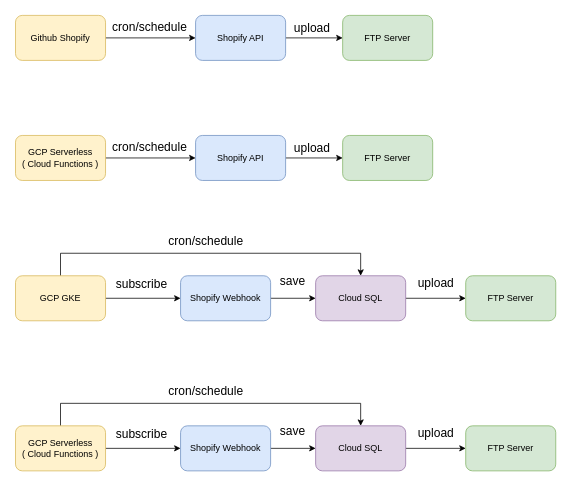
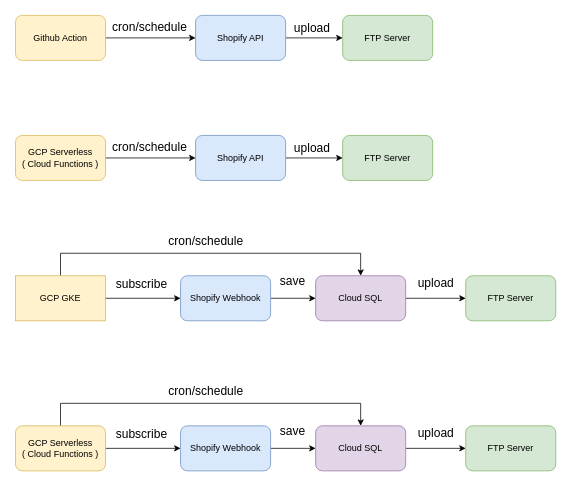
(60, 38) -> (60, 38)
(60, 298) -> (60, 298)
